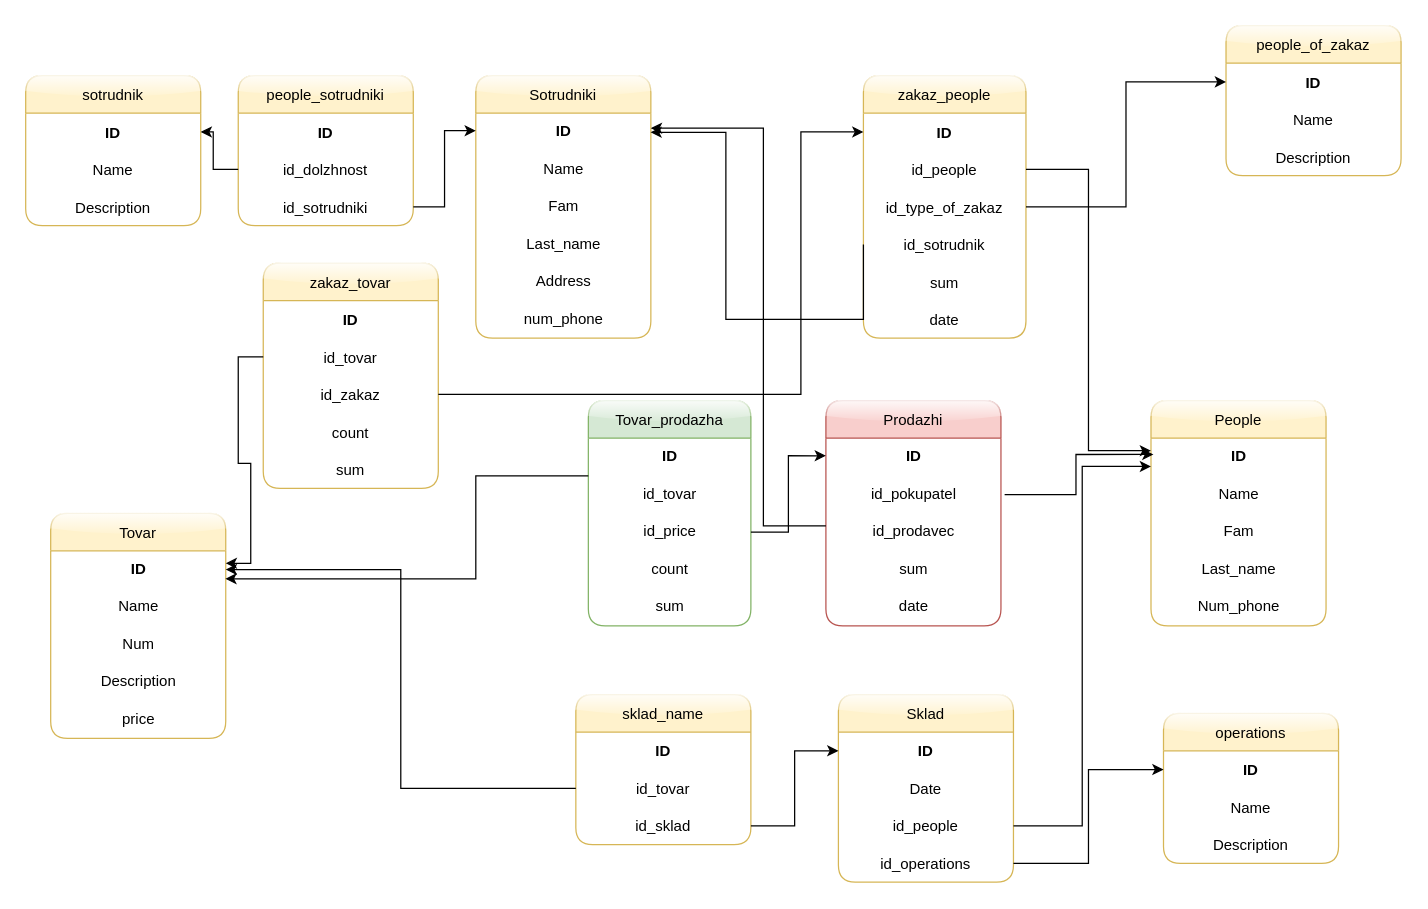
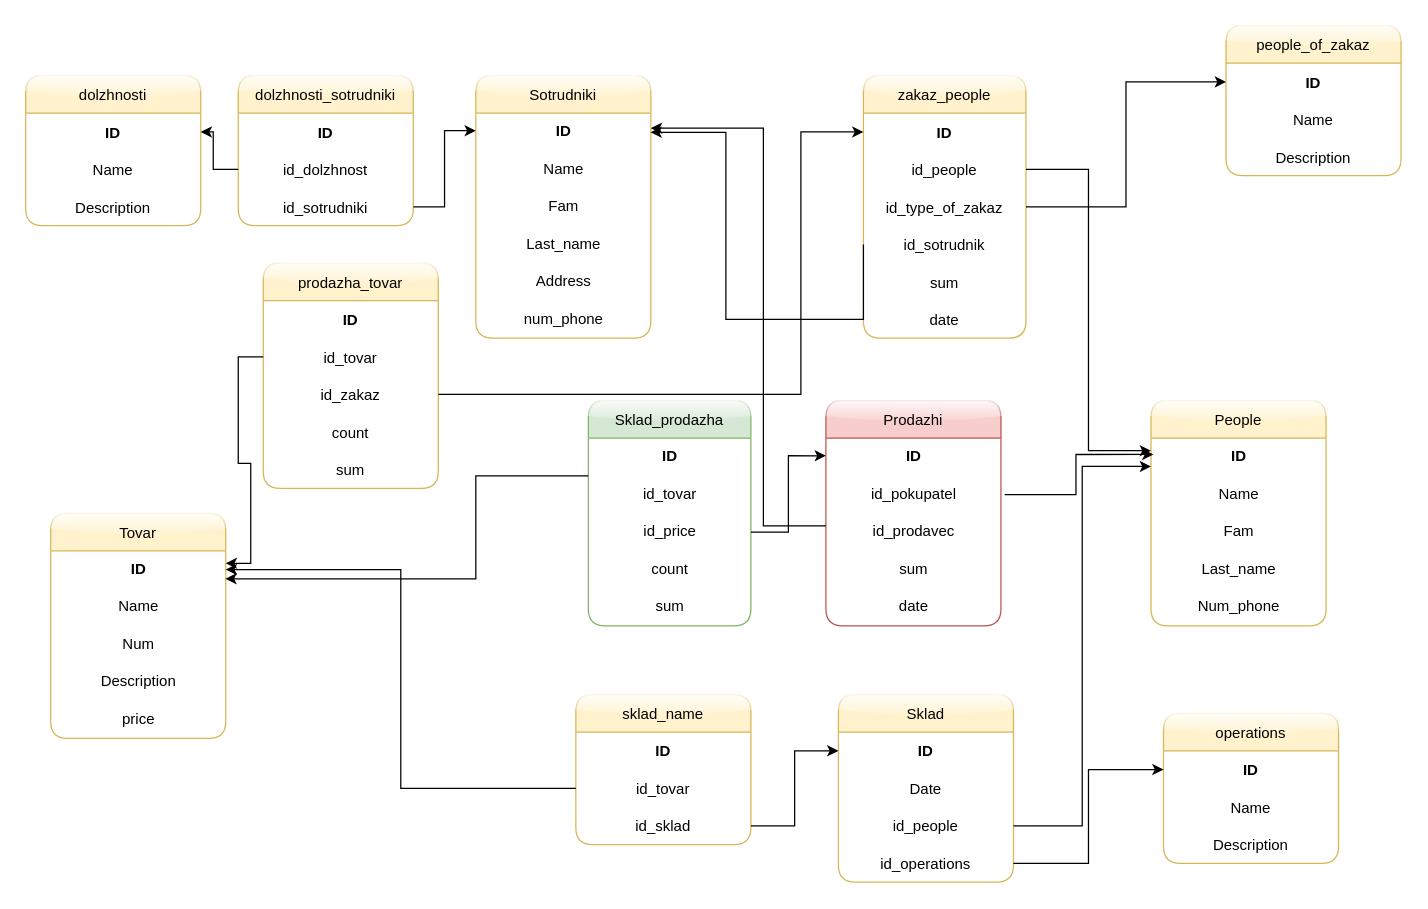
(113, 95) -> (113, 95)
(325, 95) -> (325, 95)
(350, 283) -> (350, 283)
(669, 420) -> (669, 420)
